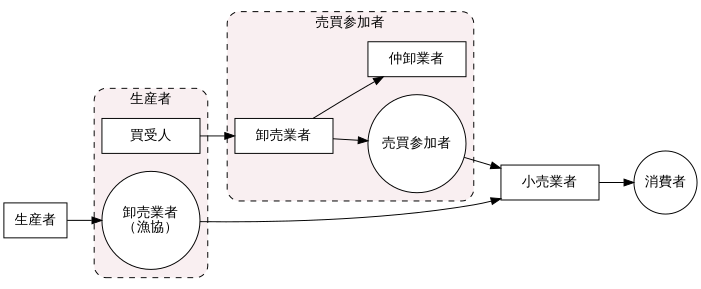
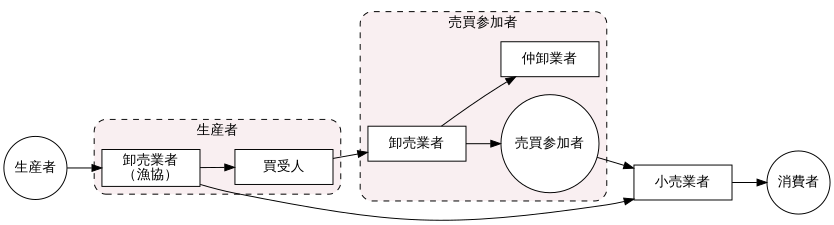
none -> (212, 168)
(35, 220) -> (35, 168)
(151, 220) -> (151, 168)
